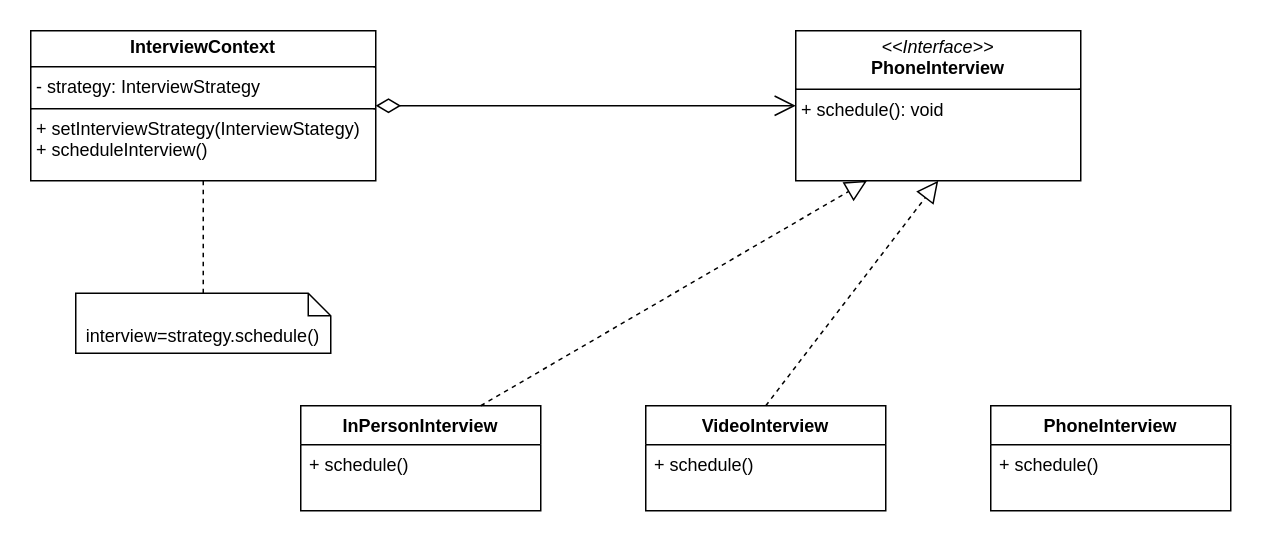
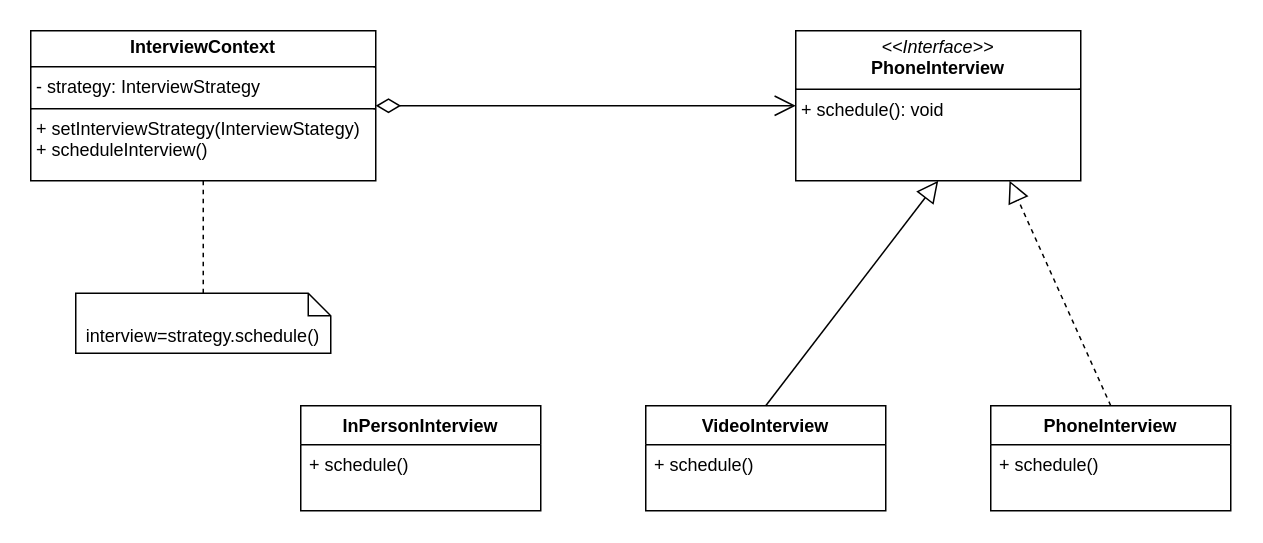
(664, 299) -> none
(846, 301) -> (846, 301)
none -> (1065, 303)
